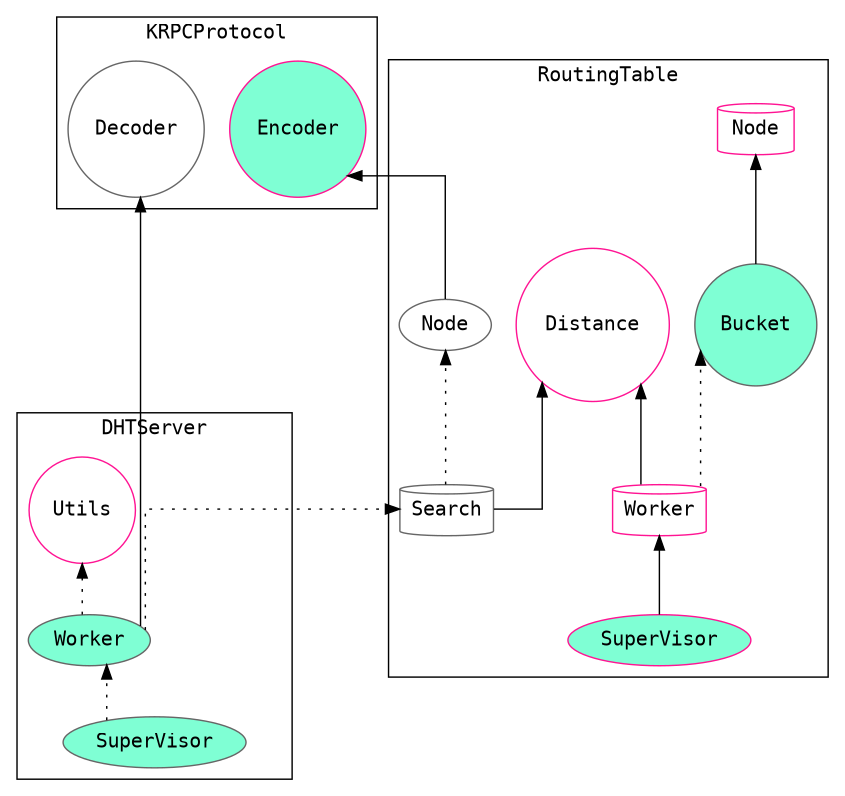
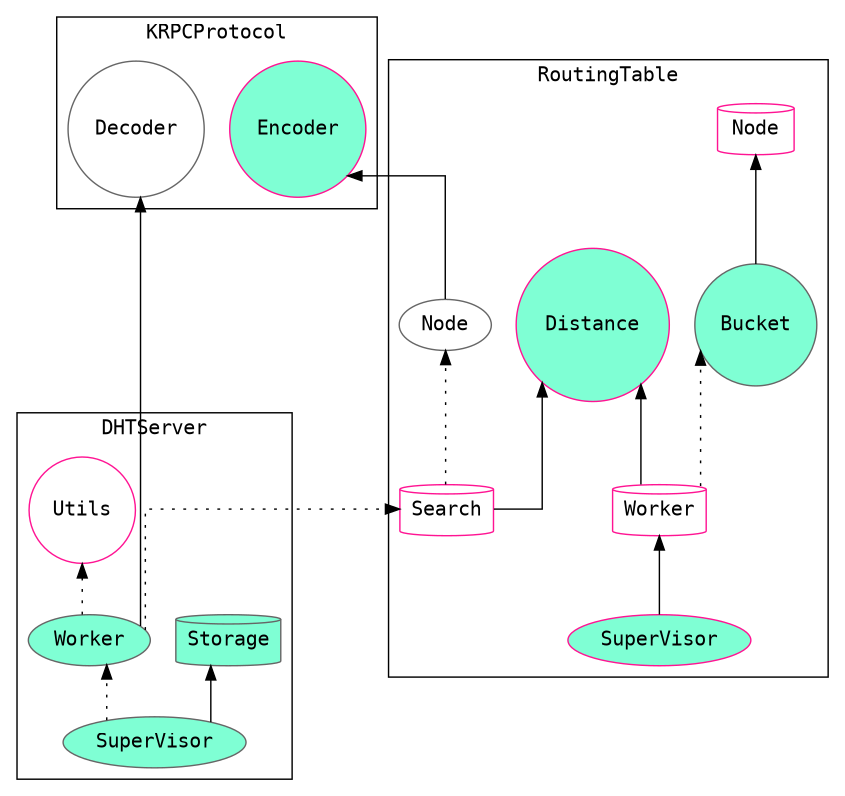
(593, 325) -> (593, 325)
(447, 510) -> (447, 510)
none -> (228, 640)
